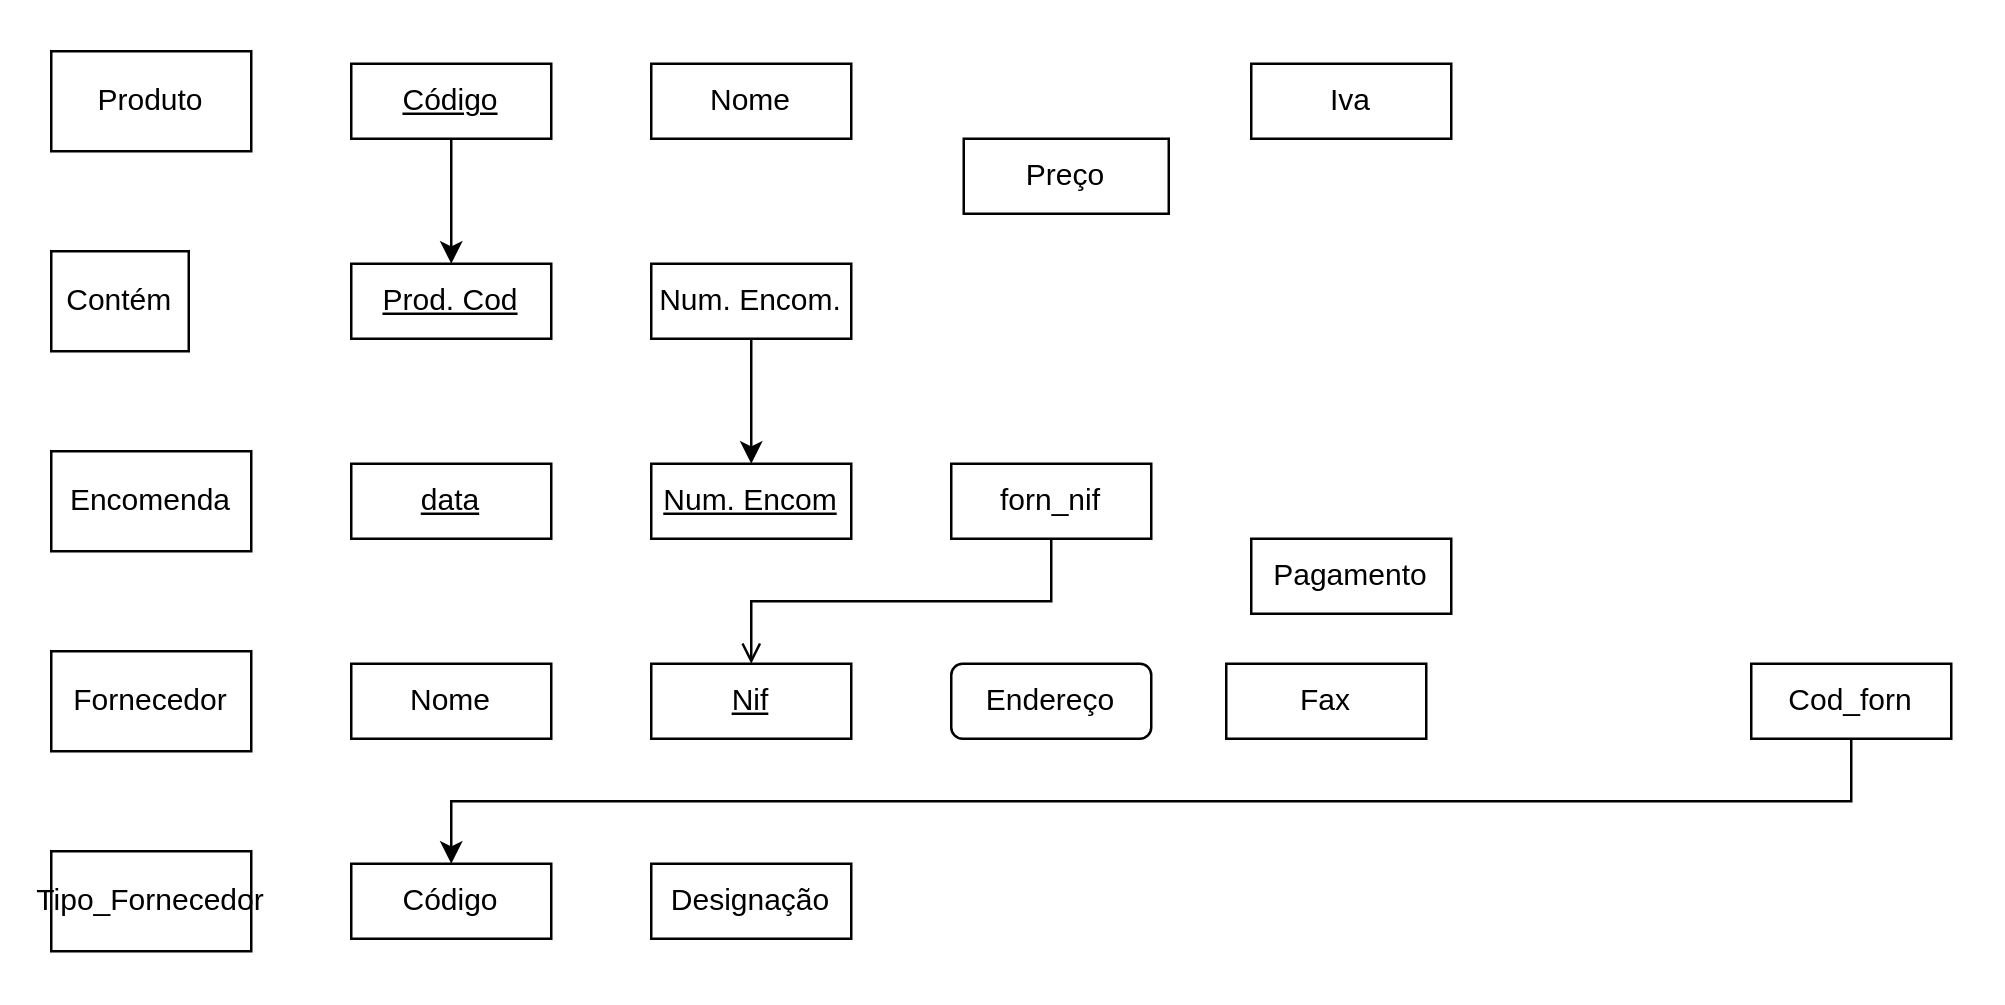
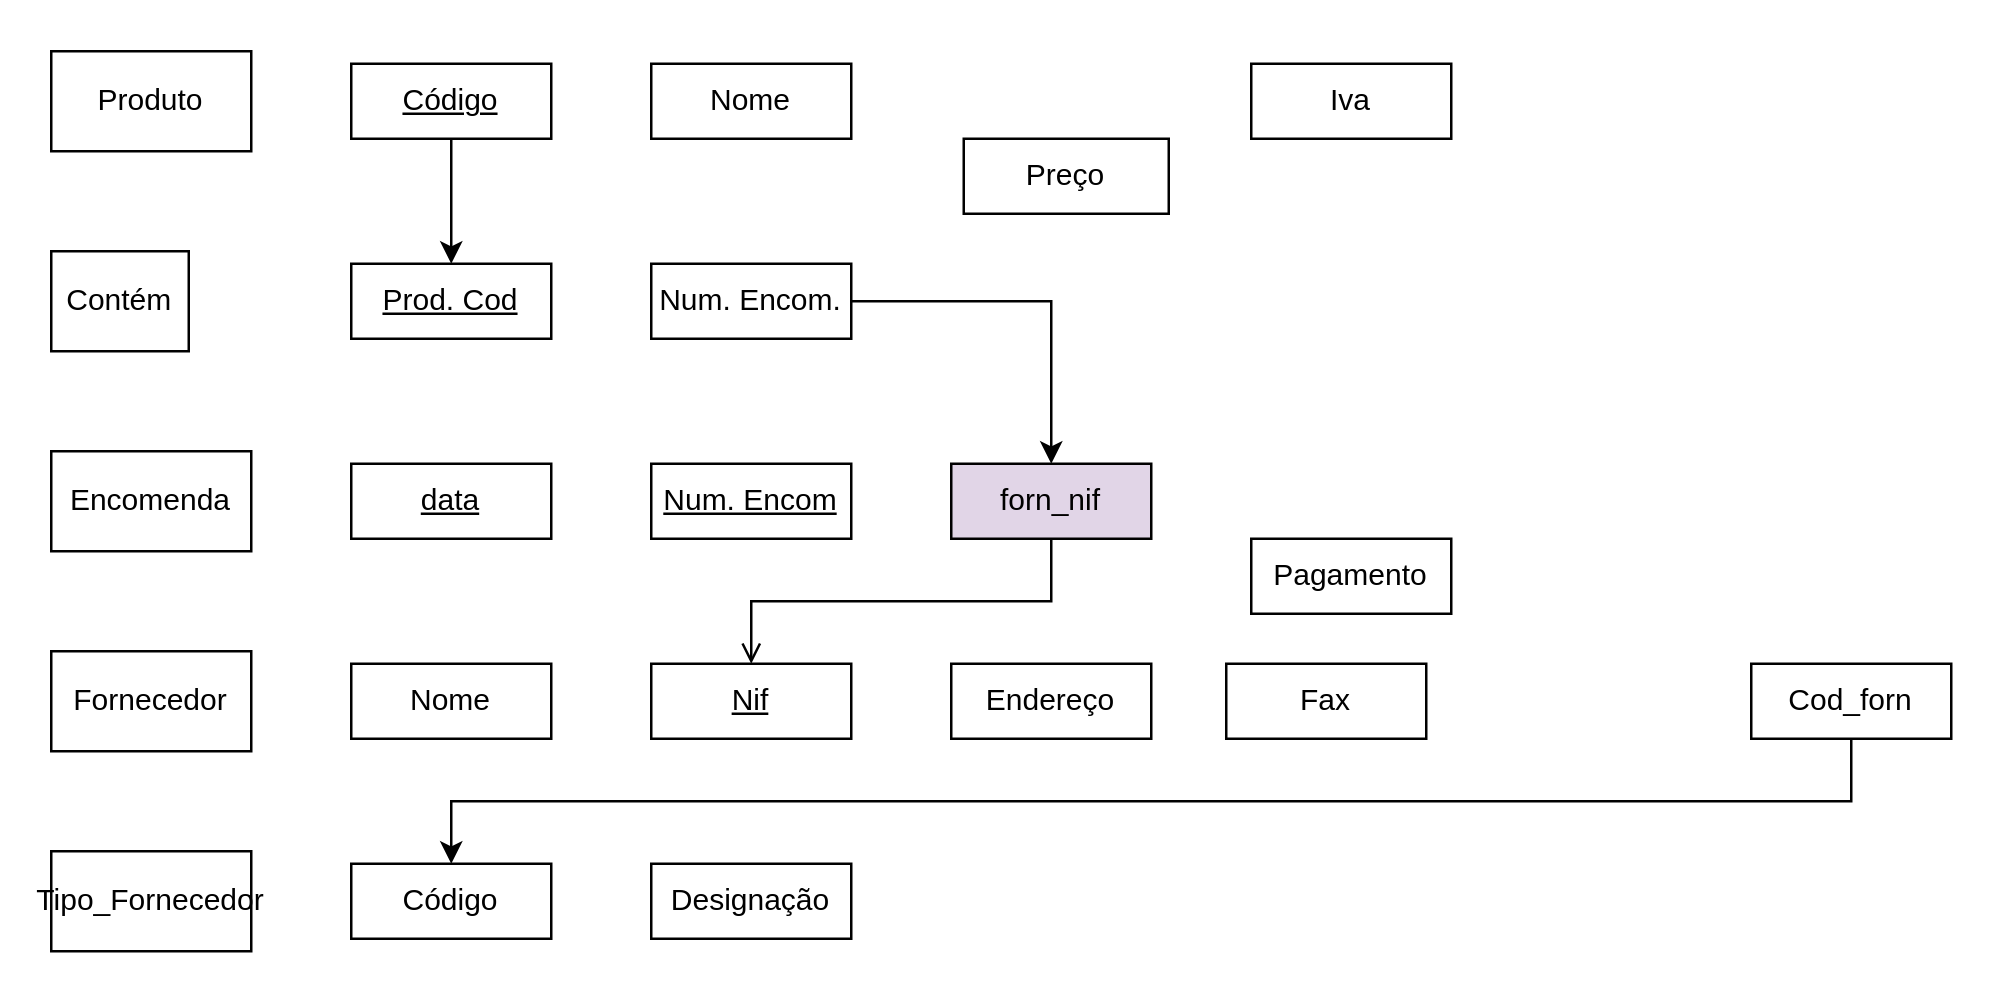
(751, 393) -> (1024, 301)
(1051, 501) -> (1051, 501)
(1051, 701) -> (1051, 701)
